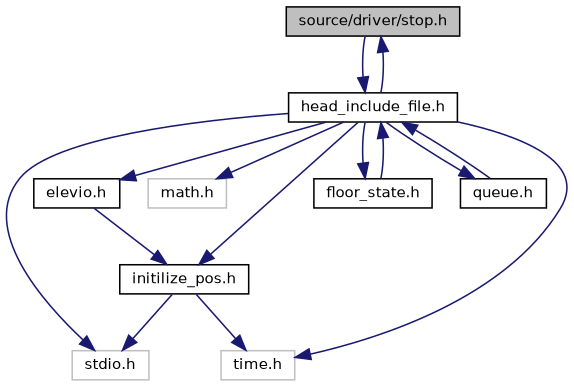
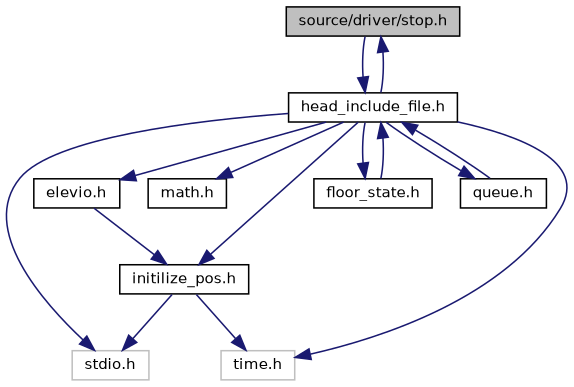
(187, 193) -> (187, 193)
